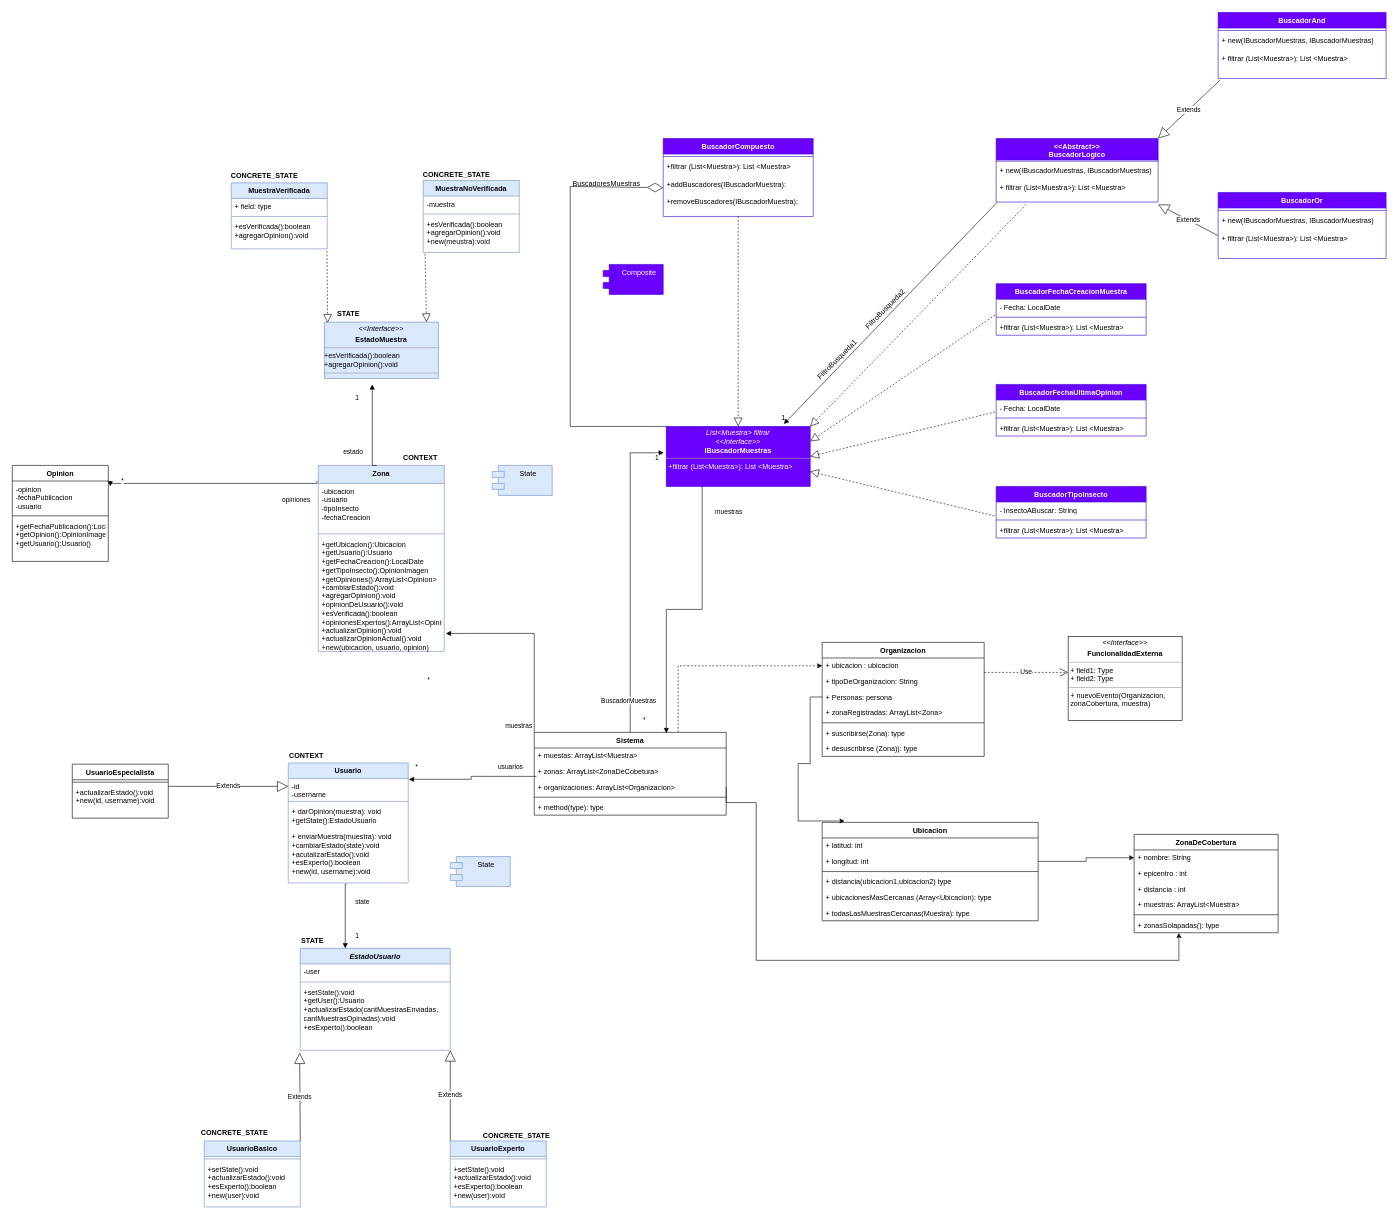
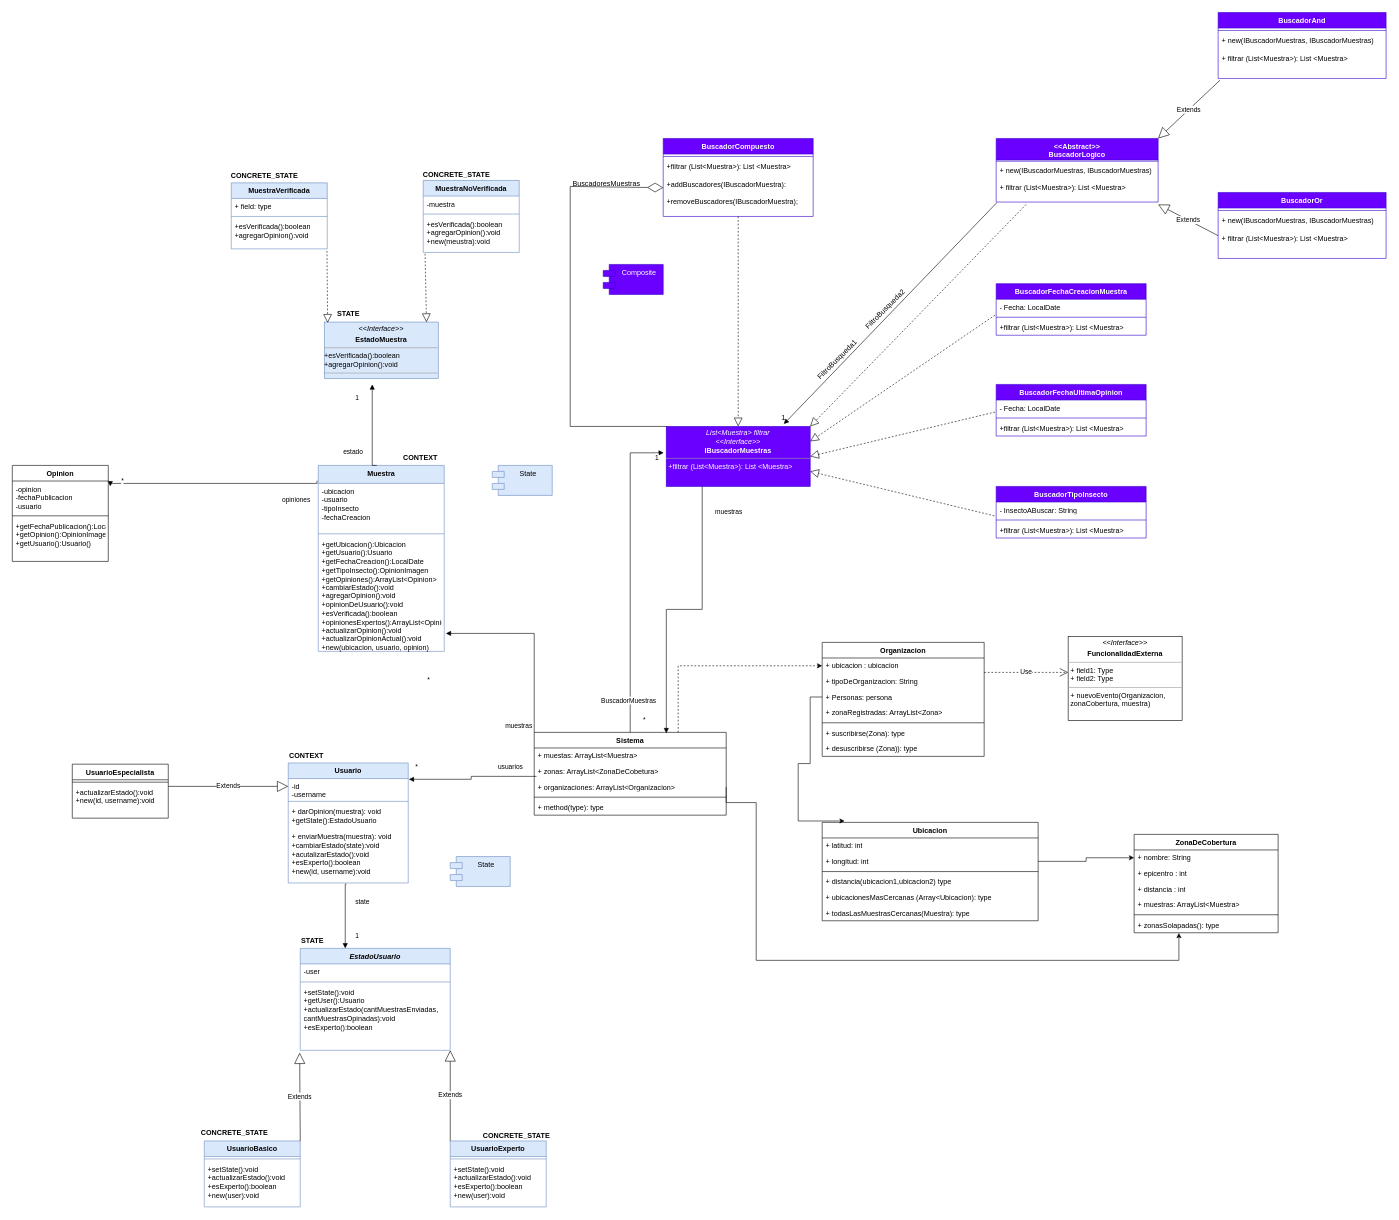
(381, 474) -> (381, 474)
